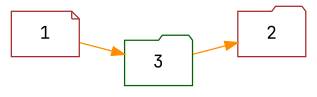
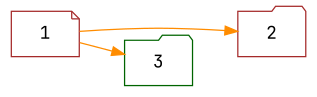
(209, 50) -> (152, 28)
